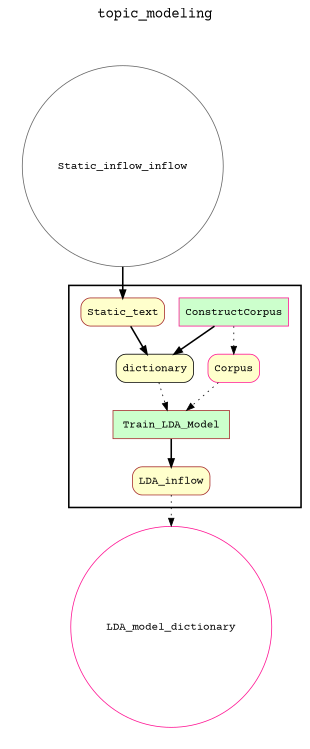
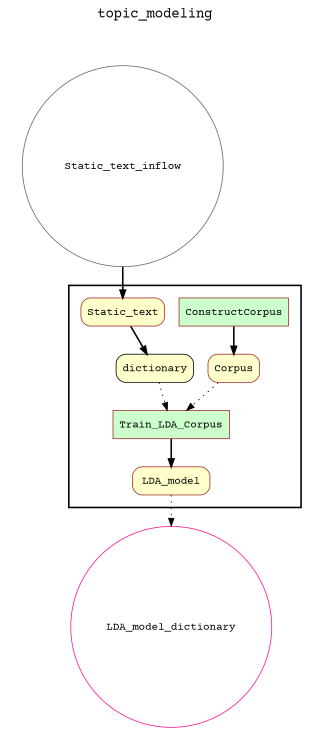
(123, 166) -> (123, 166)
(234, 312) -> (234, 312)
(234, 336) -> (234, 336)
(198, 338) -> none
(234, 368) -> (234, 368)
(171, 425) -> (171, 425)
(171, 481) -> (171, 481)
